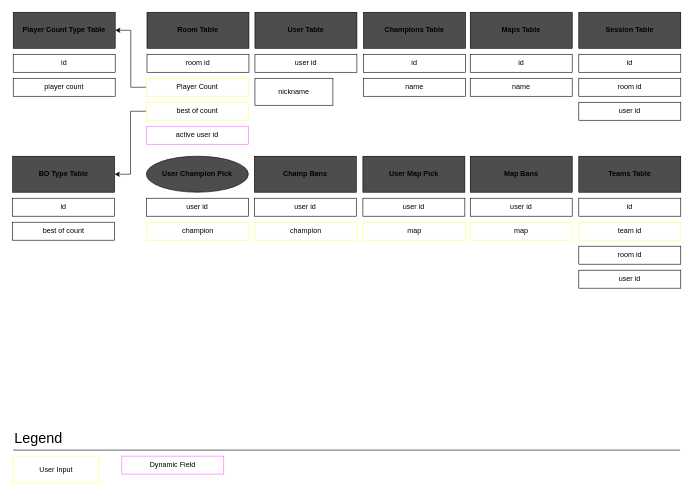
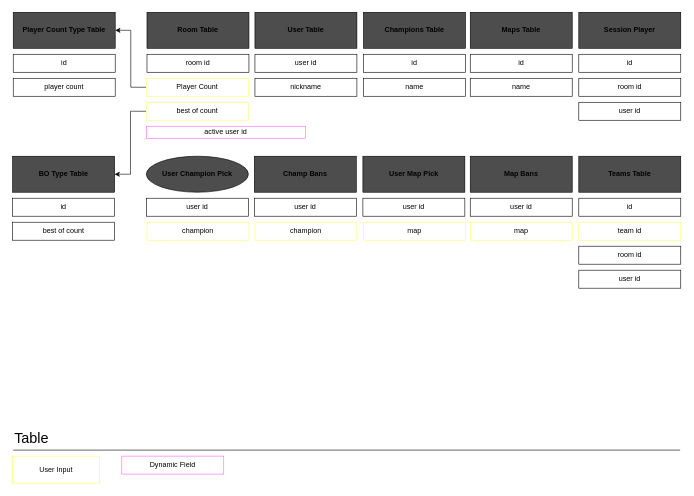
(630, 30) -> (630, 30)
(294, 92) -> (306, 87)
(197, 135) -> (226, 132)
(26, 438) -> (23, 438)
